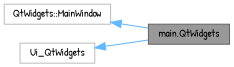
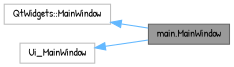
(189, 34) -> (189, 34)
(57, 53) -> (57, 53)
